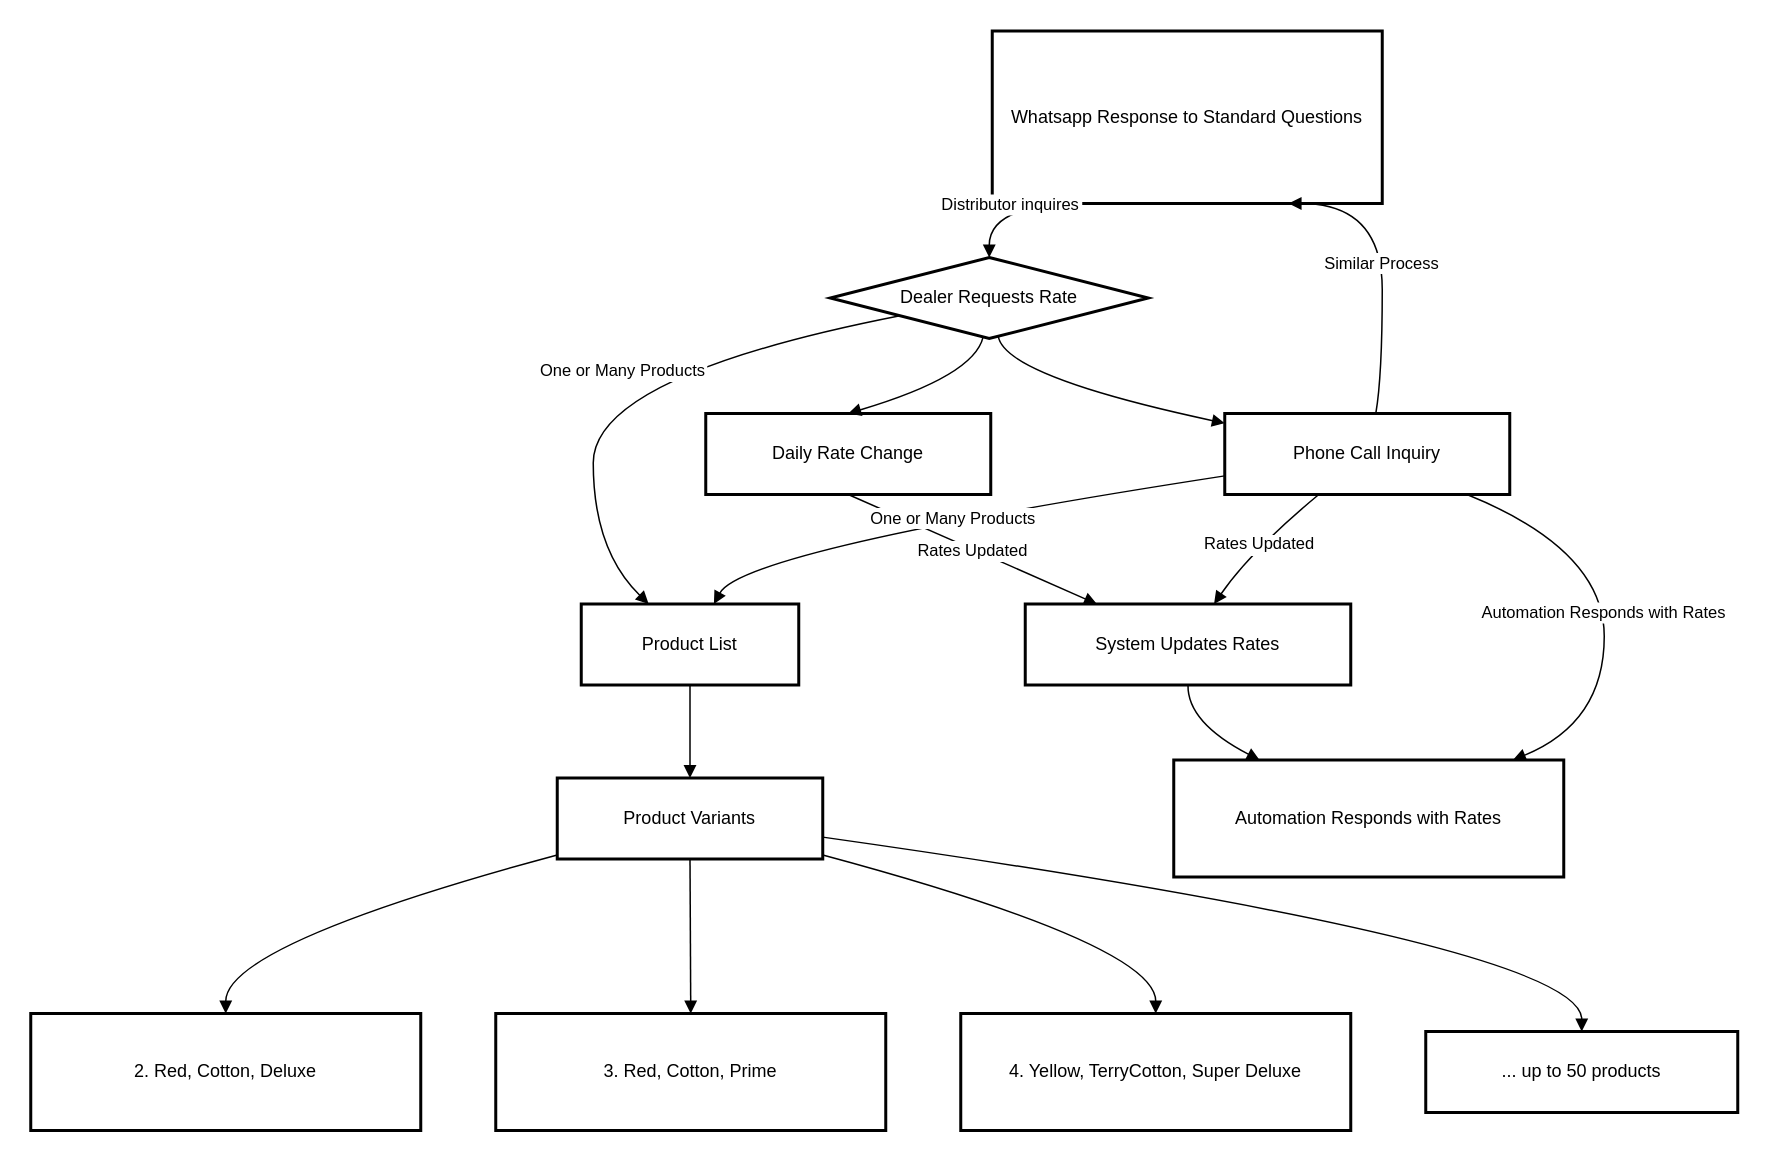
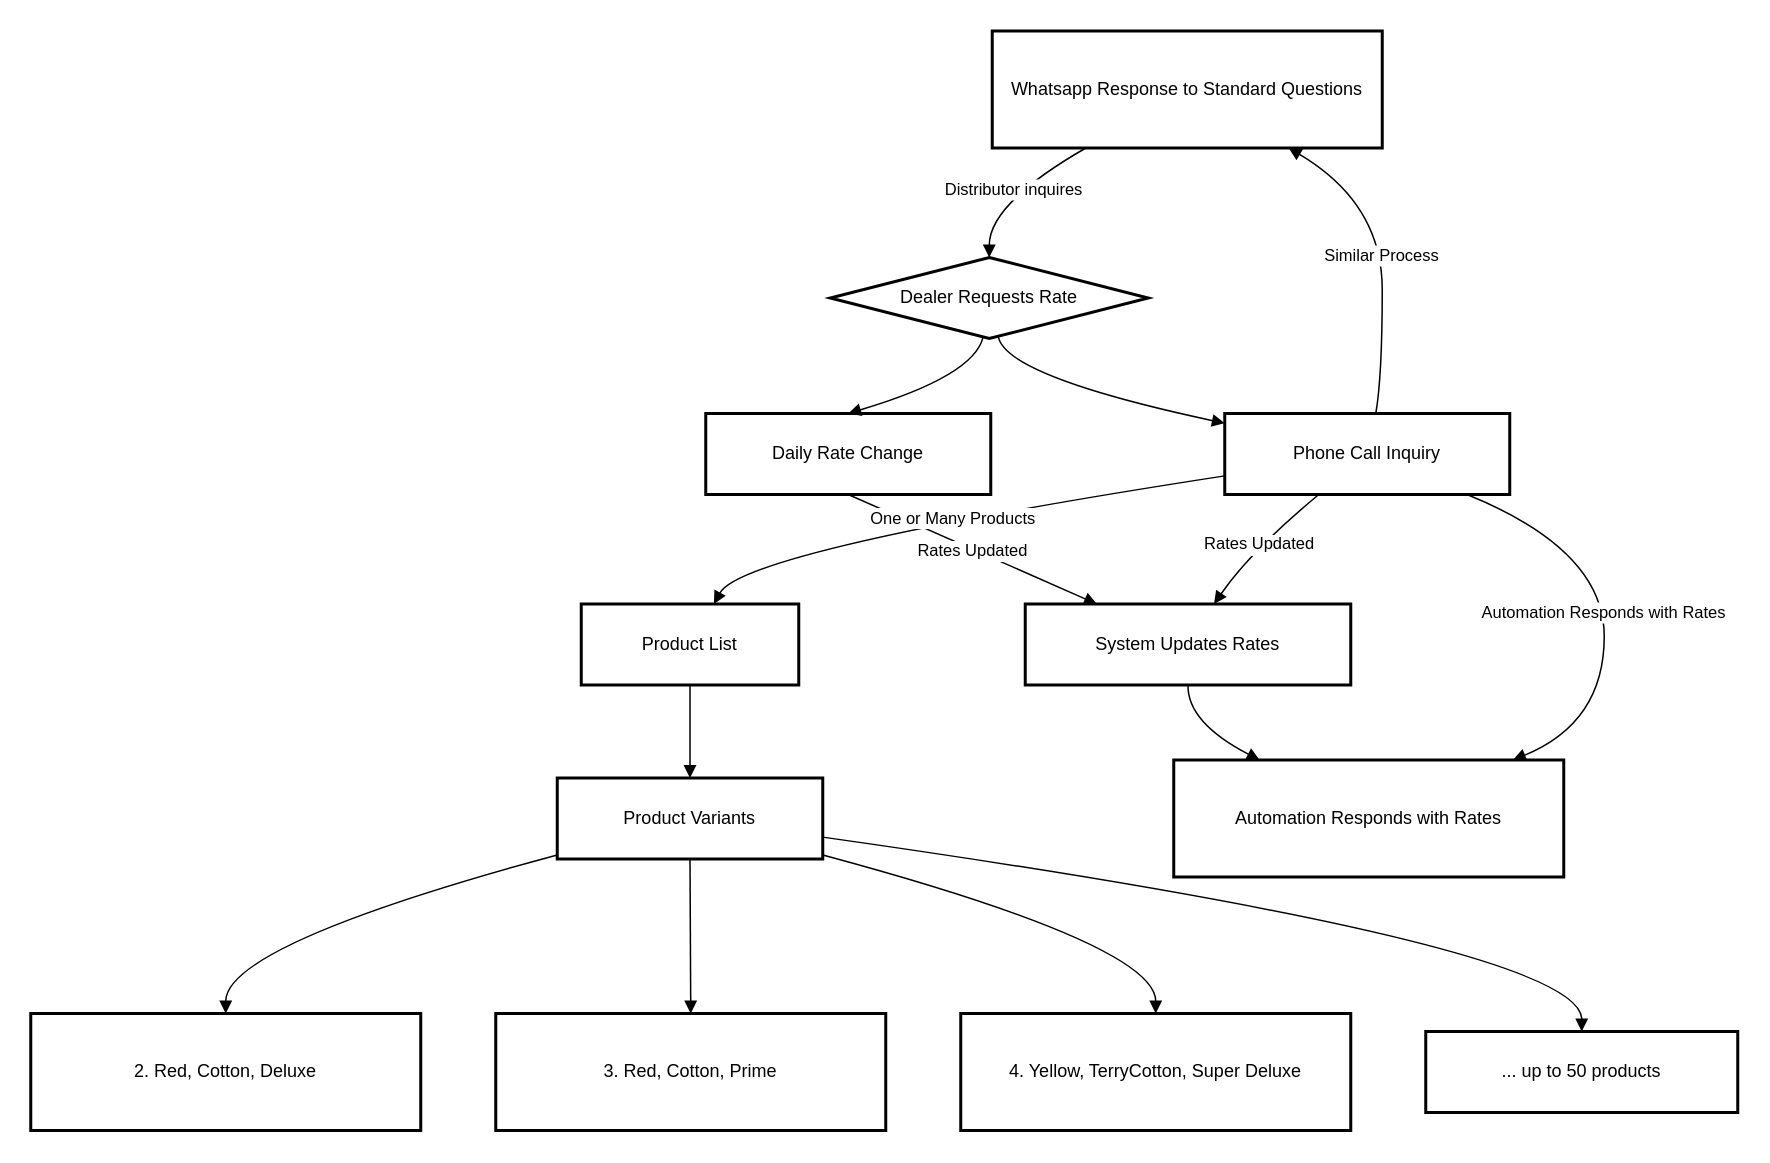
(1187, 117) -> (1187, 89)
(594, 474) -> none
